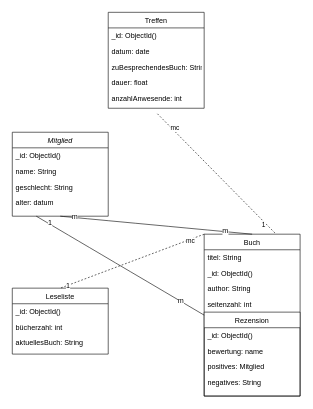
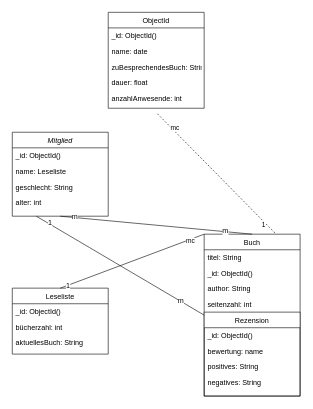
(156, 20) -> (156, 20)
(132, 52) -> (130, 52)
(37, 172) -> (42, 172)
(37, 203) -> (32, 203)
(133, 261) -> (133, 261)
(239, 367) -> (237, 367)
